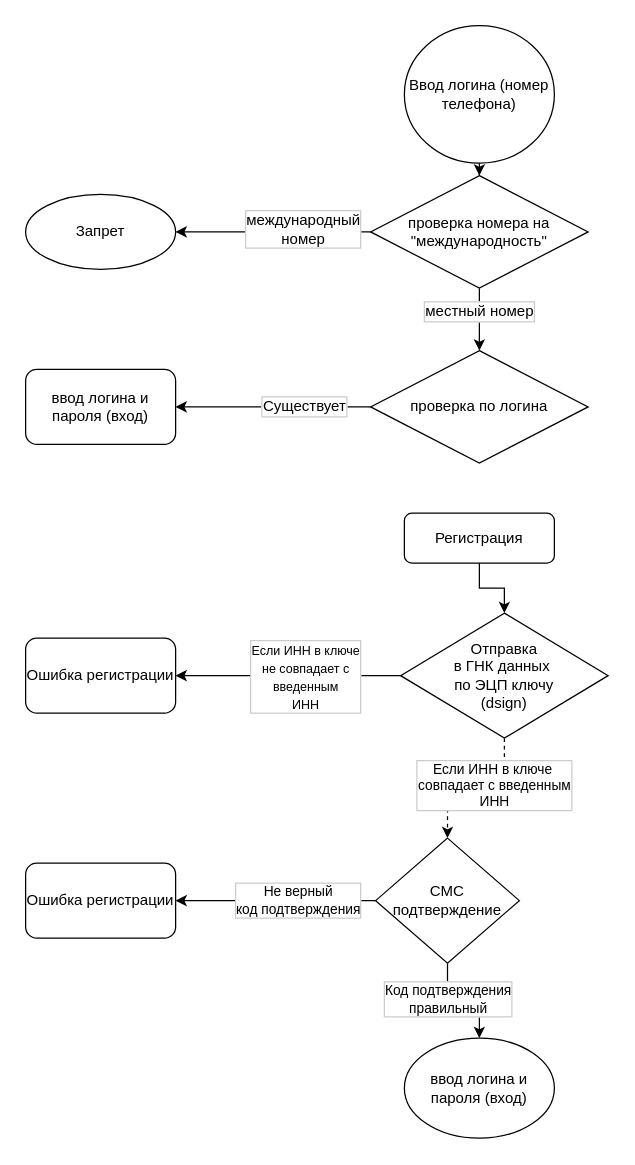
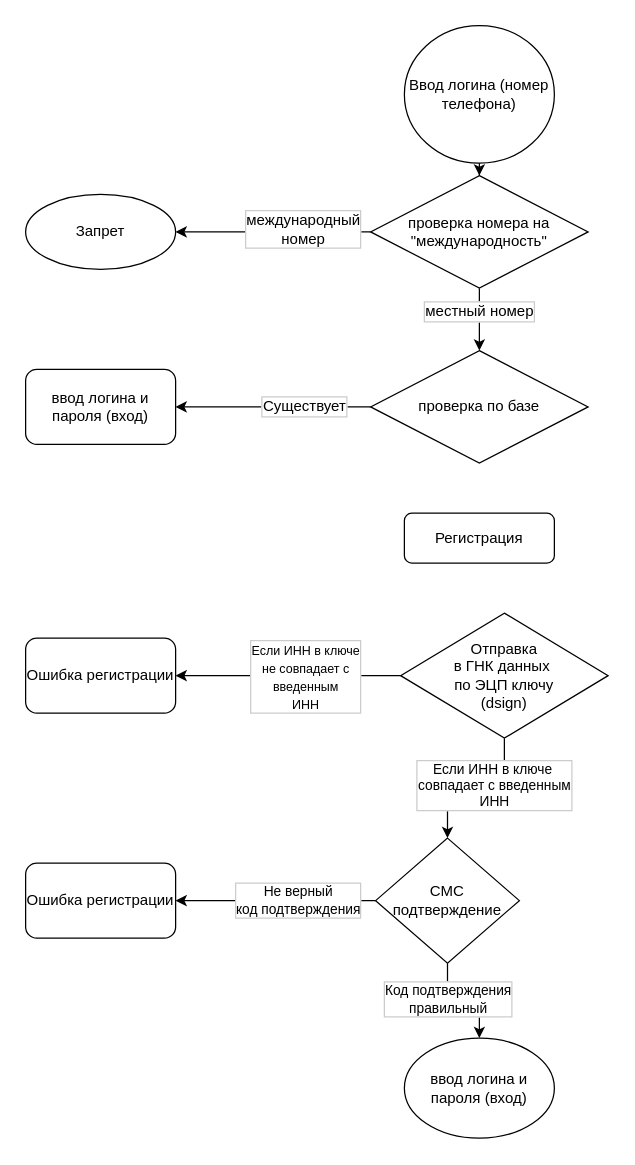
(479, 407) -> (479, 407)
(487, 588) -> none
(504, 750) -> (504, 750)
